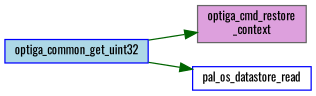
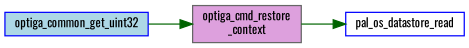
(164, 65) -> (317, 24)
